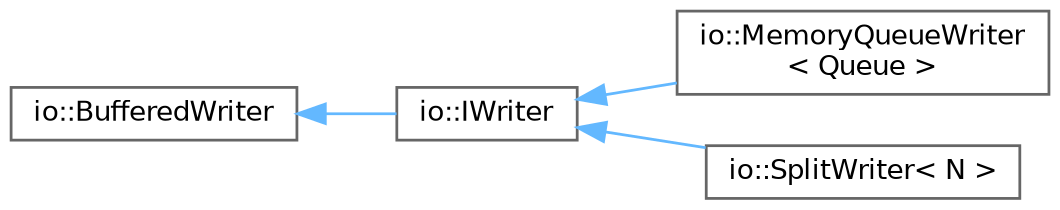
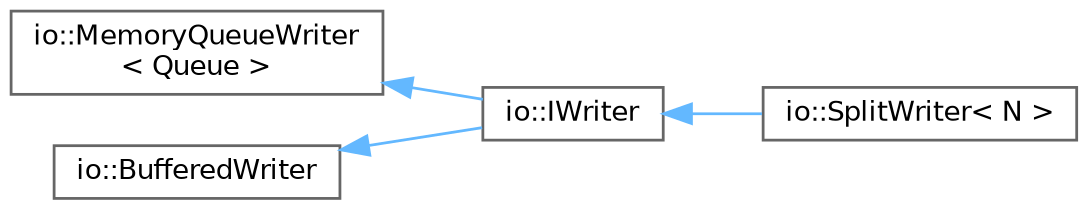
(641, 89) -> (447, 93)
